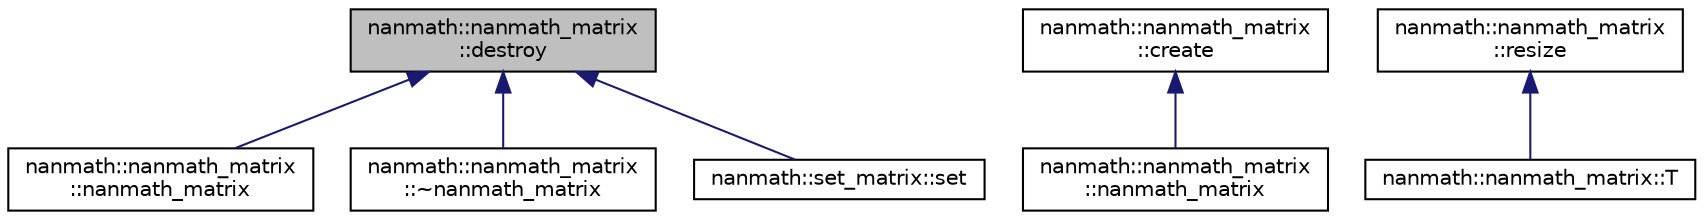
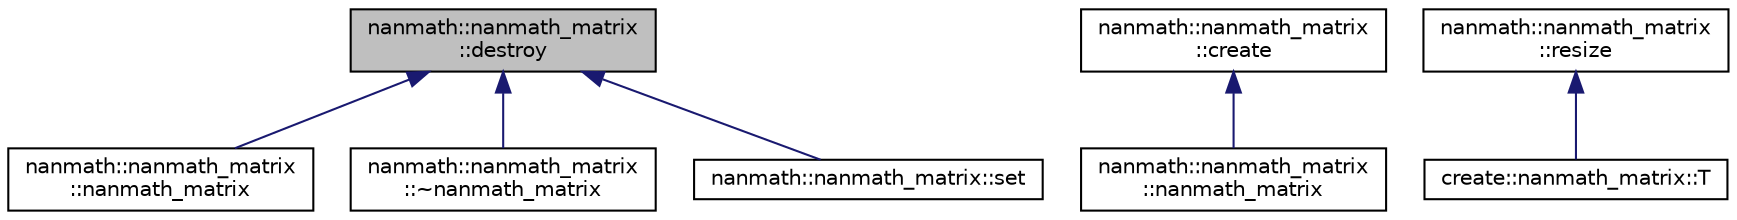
(839, 179) -> (868, 179)
(1530, 179) -> (1576, 179)
